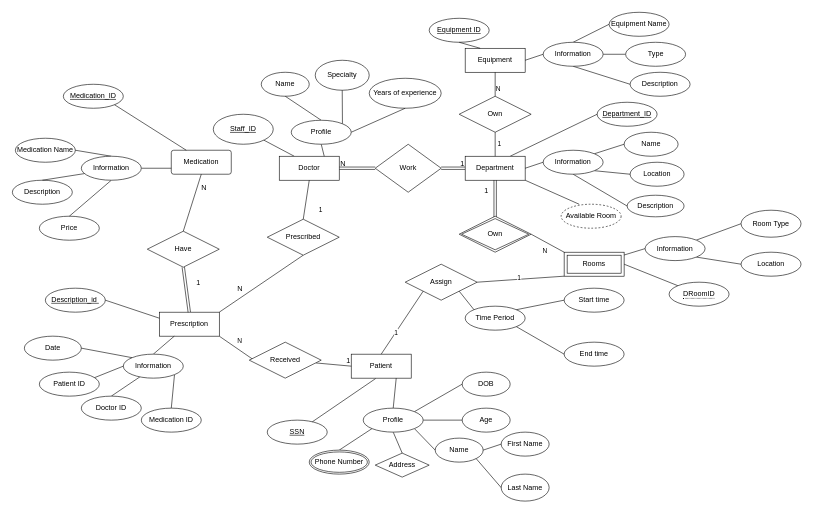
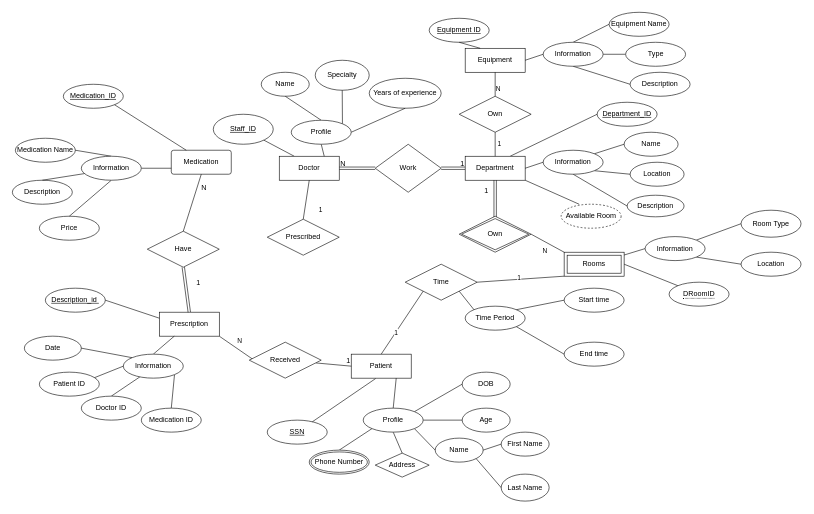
(441, 282) -> (441, 282)
(262, 284) -> none
